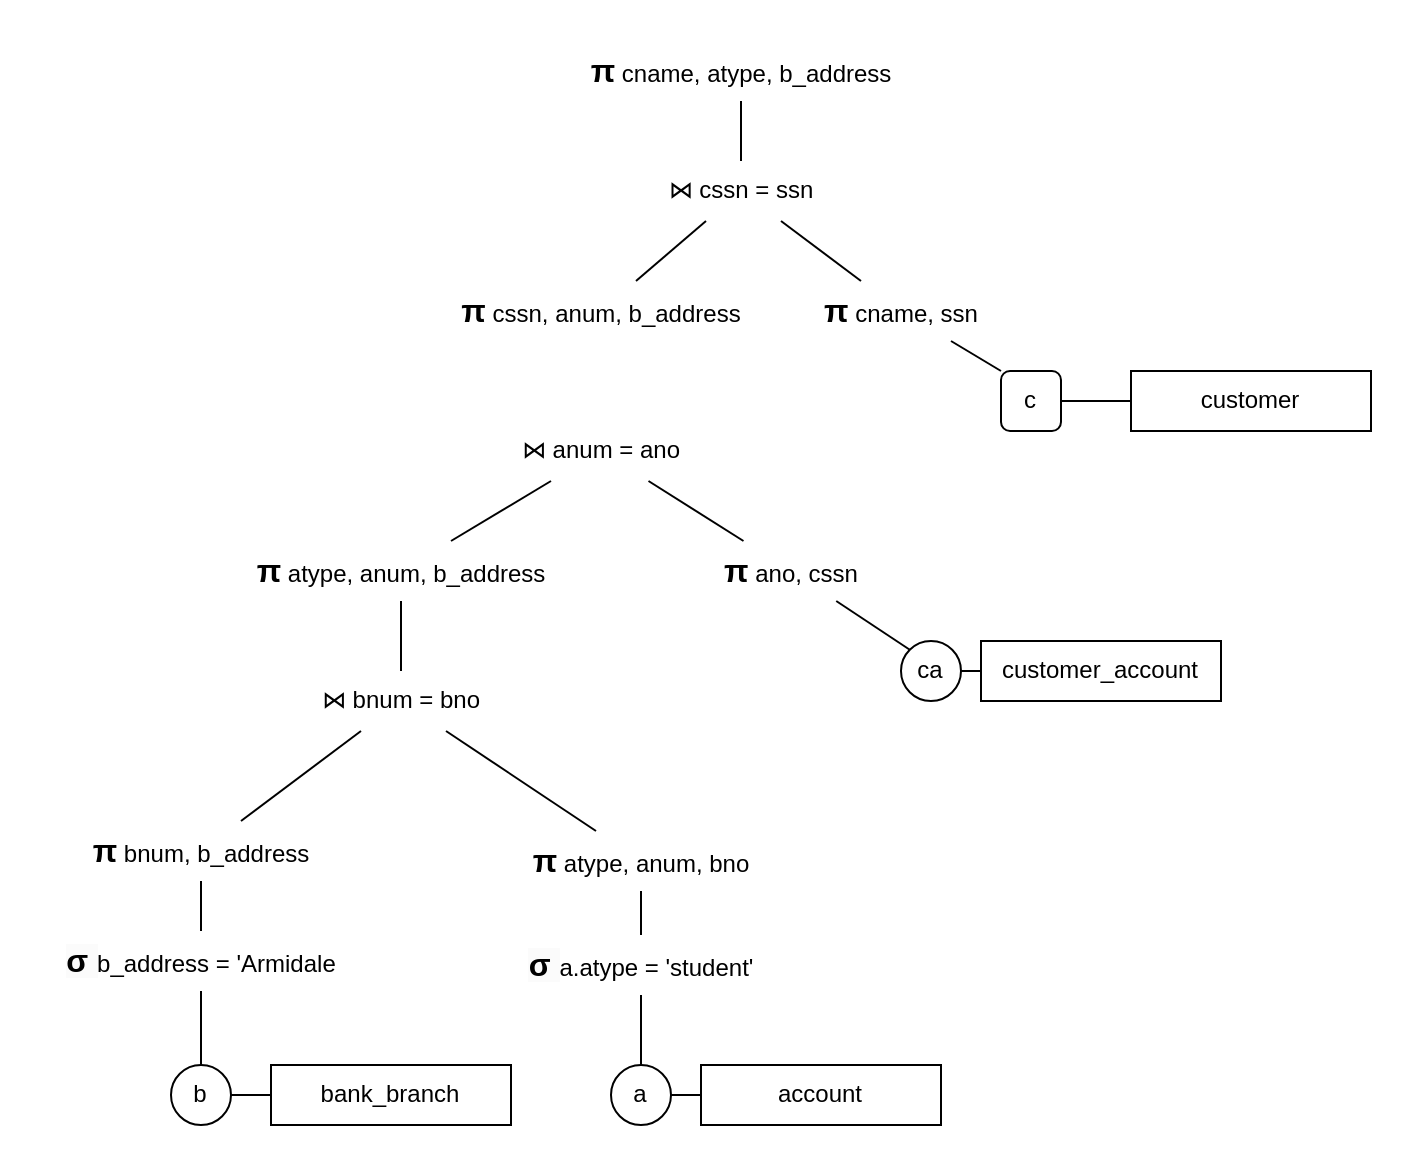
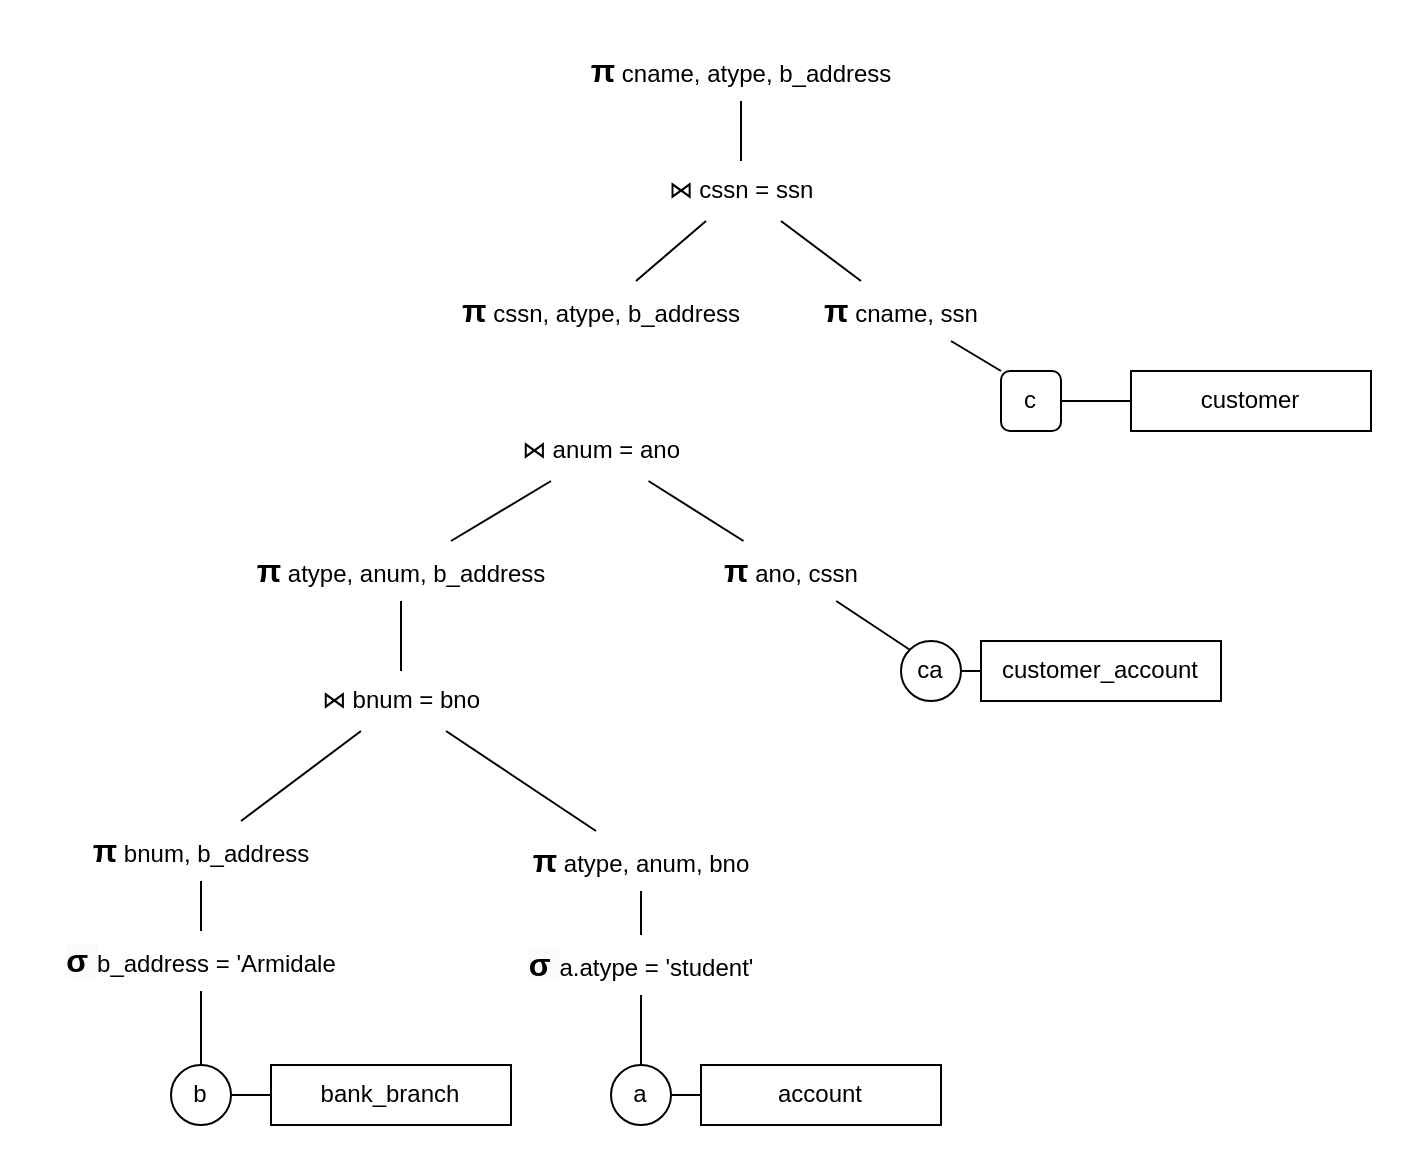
(602, 311) -> (602, 311)
